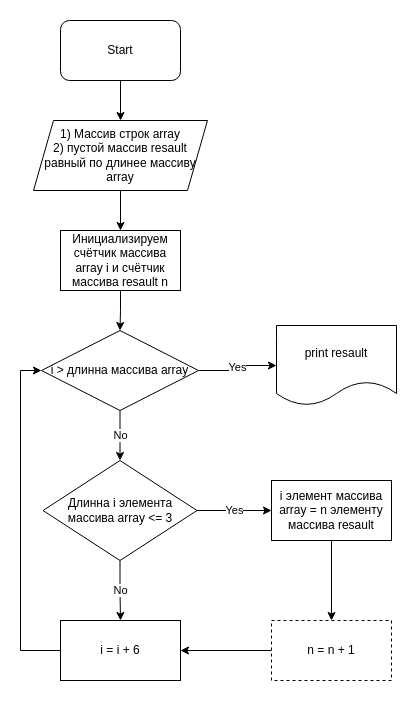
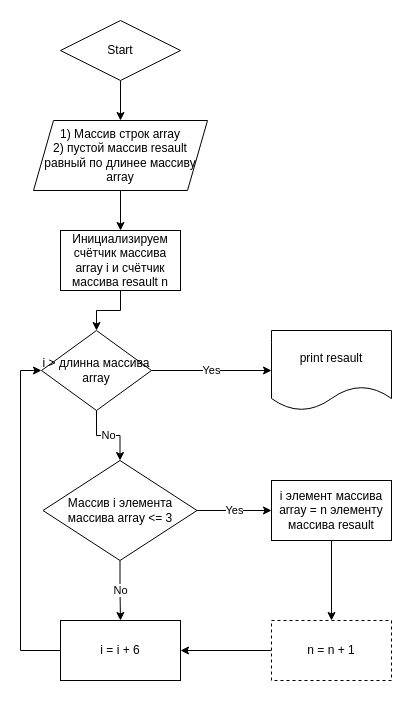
(121, 51) -> (121, 51)
(337, 366) -> (332, 371)
(120, 371) -> (97, 371)
(121, 511) -> (121, 511)
